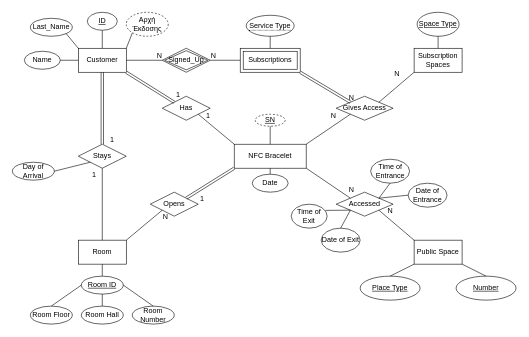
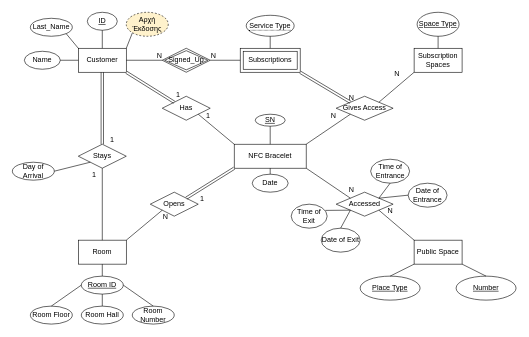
(147, 24) -> (147, 24)
(270, 120) -> (270, 120)
